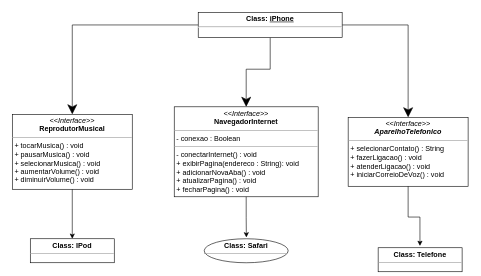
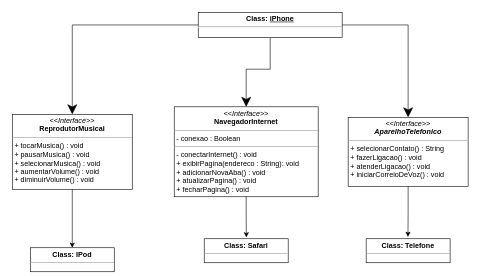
(72, 251) -> (72, 260)
(246, 251) -> (246, 251)
(420, 260) -> (408, 251)
